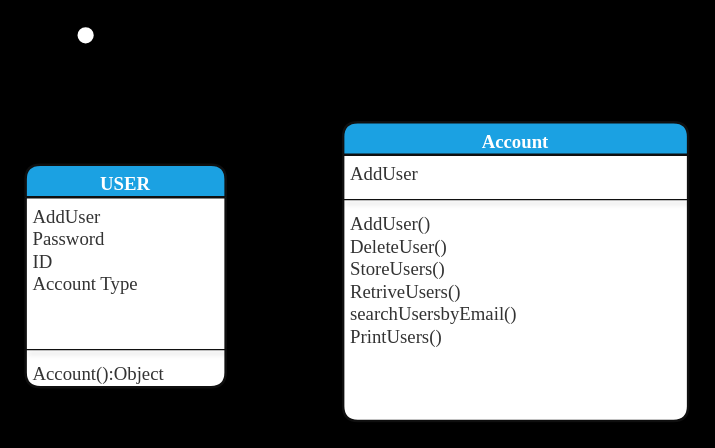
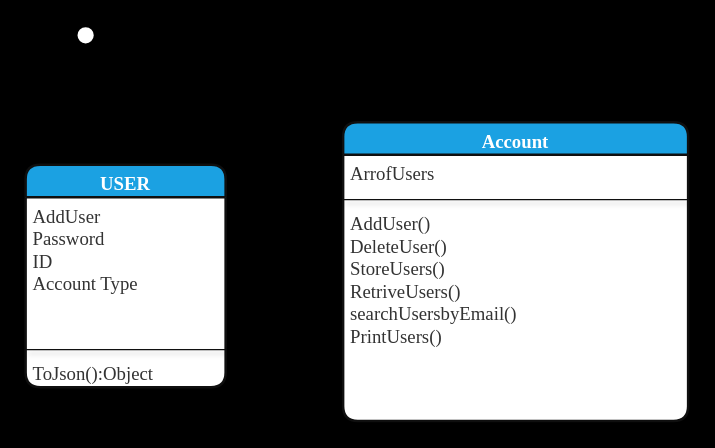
(387, 174) -> (403, 174)
(114, 374) -> (109, 374)
